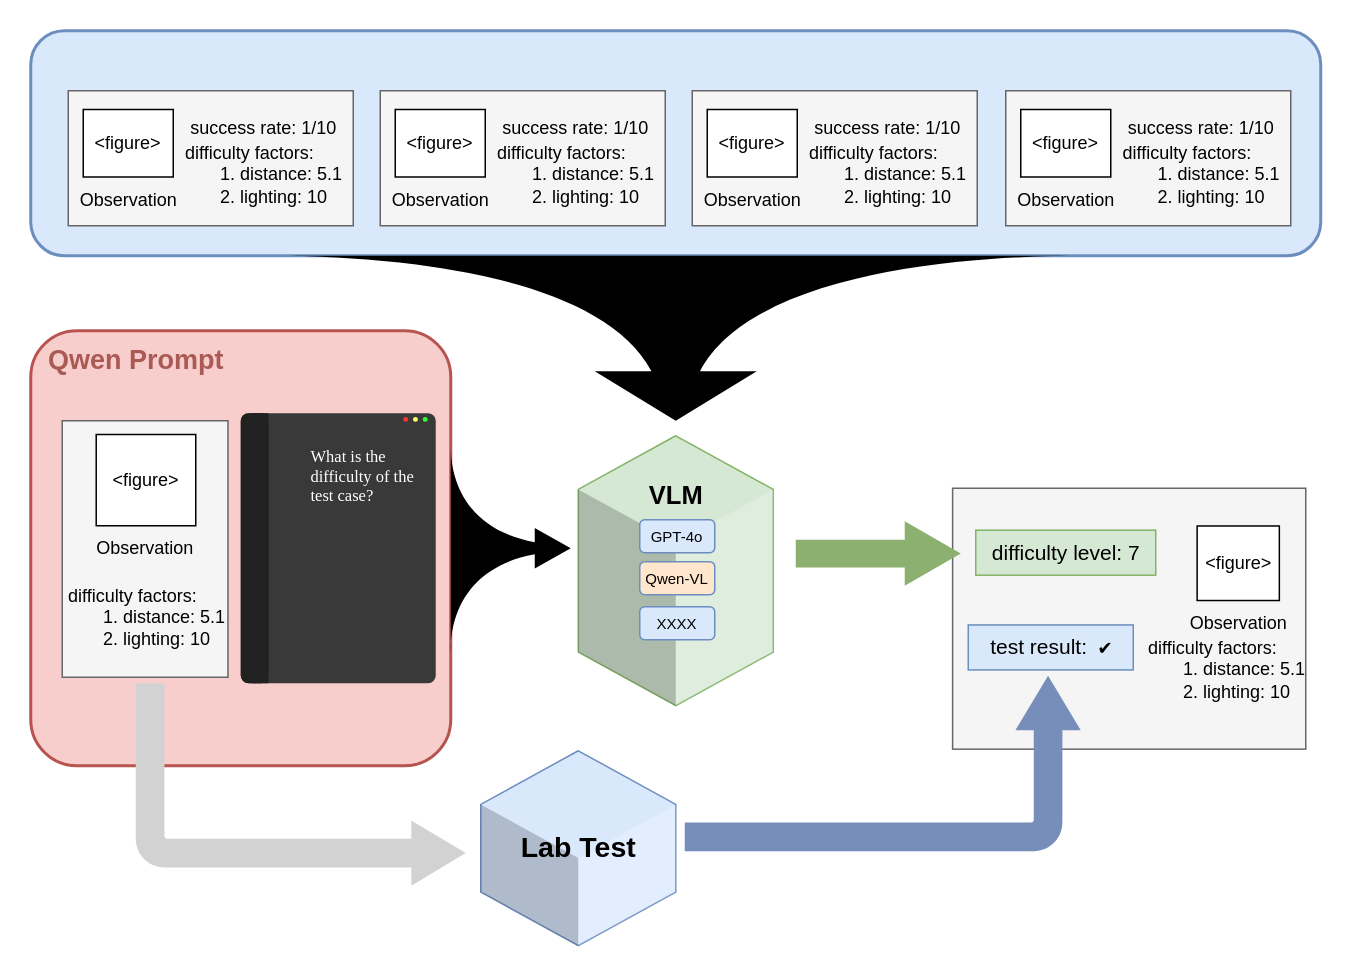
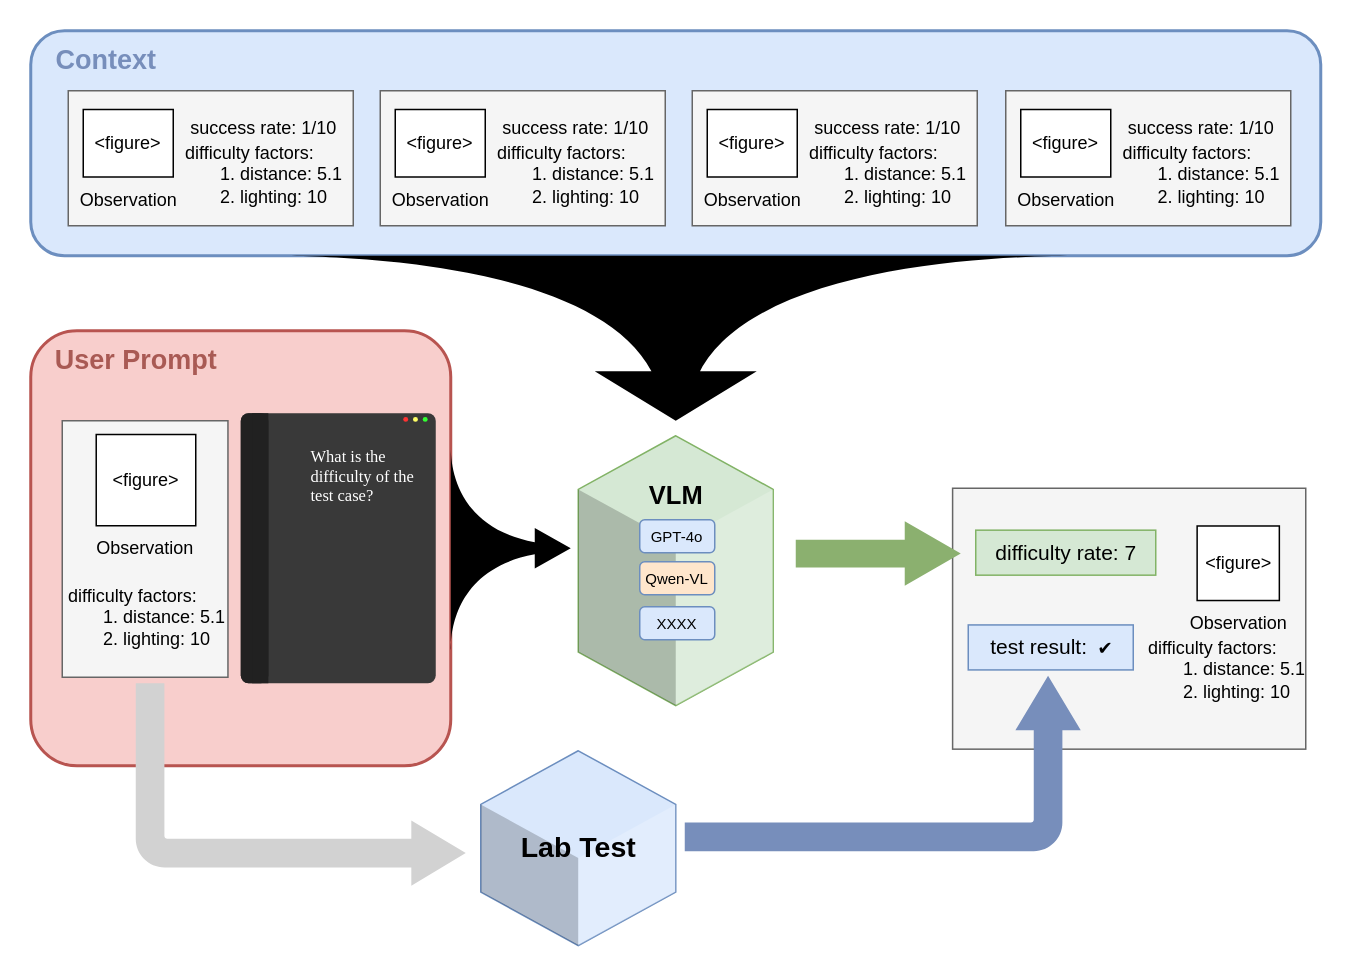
none -> (106, 61)
(137, 361) -> (137, 361)
(1067, 553) -> (1067, 553)
